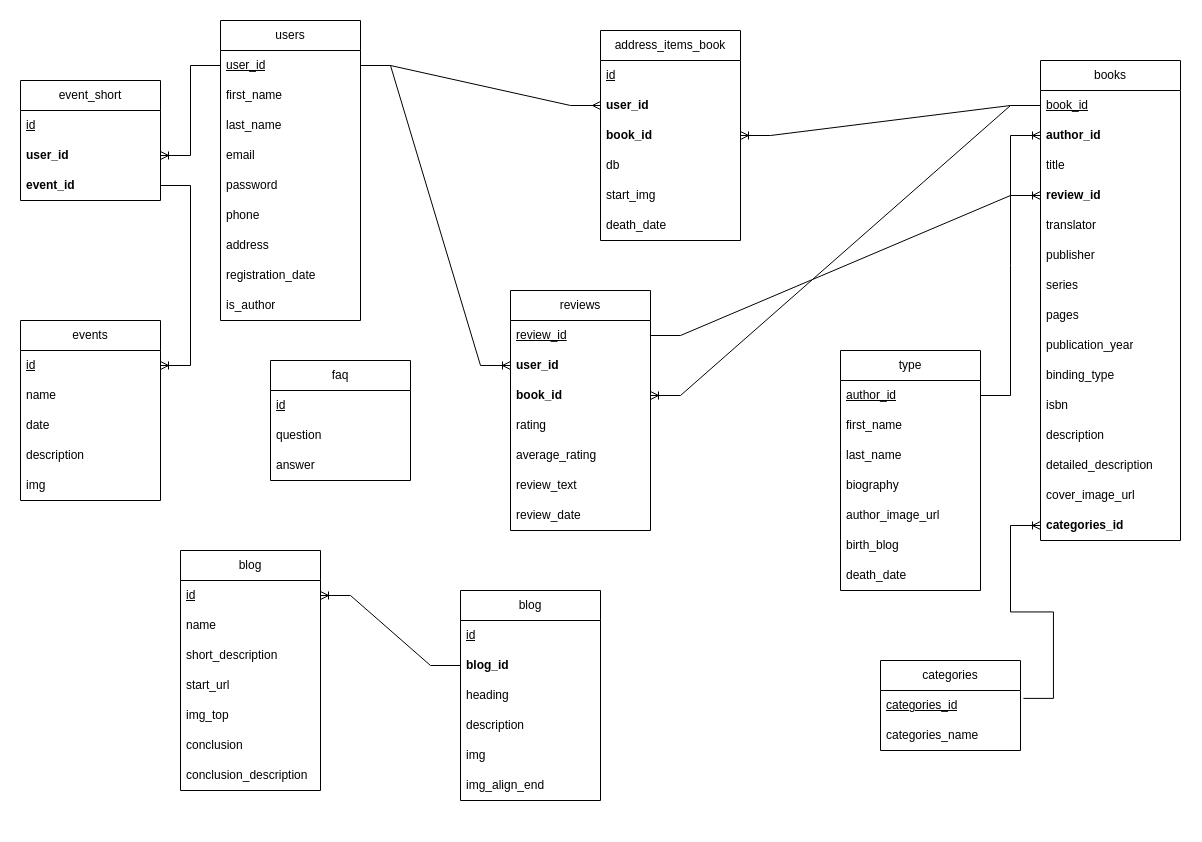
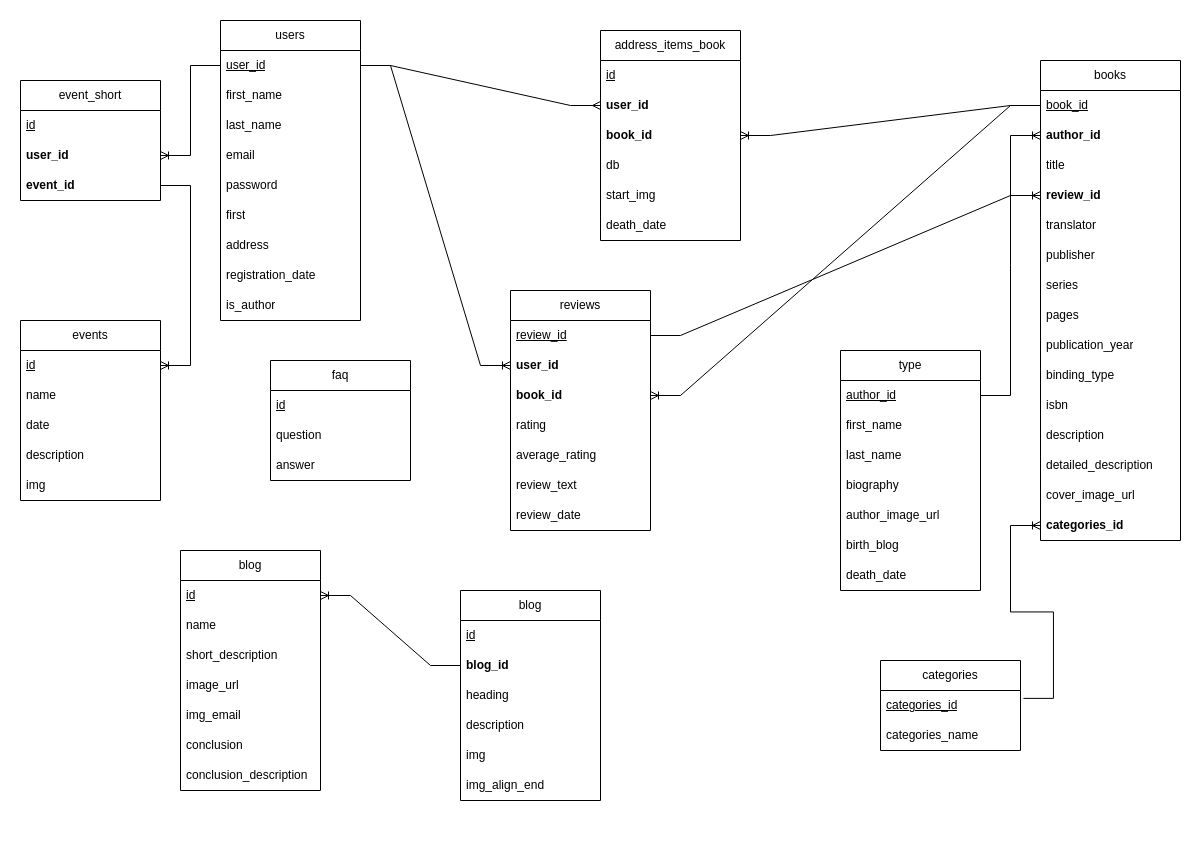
(243, 216) -> (242, 216)
(215, 686) -> (214, 686)
(208, 716) -> (212, 716)
